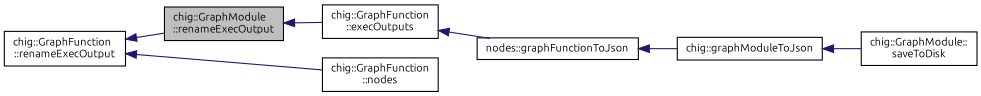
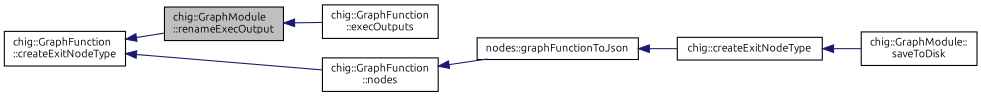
(470, 35) -> (468, 62)
(65, 49) -> (65, 49)
(750, 49) -> (750, 49)
